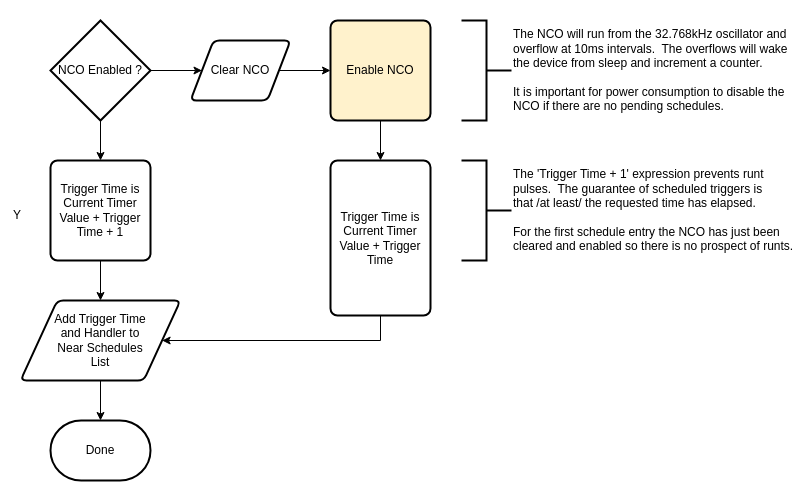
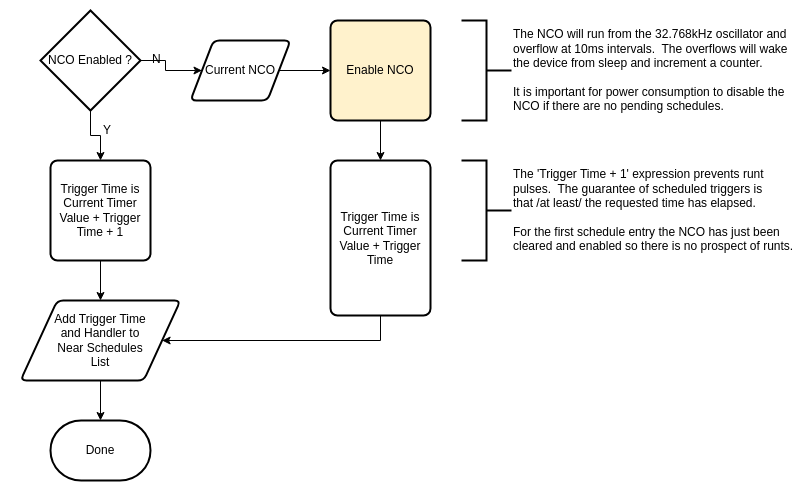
none -> (161, 60)
(101, 71) -> (91, 61)
(241, 71) -> (241, 71)
(22, 216) -> (112, 131)
